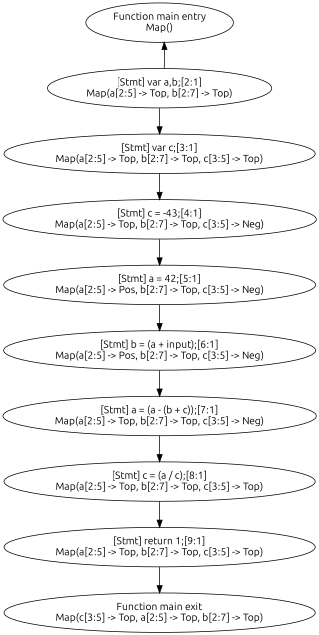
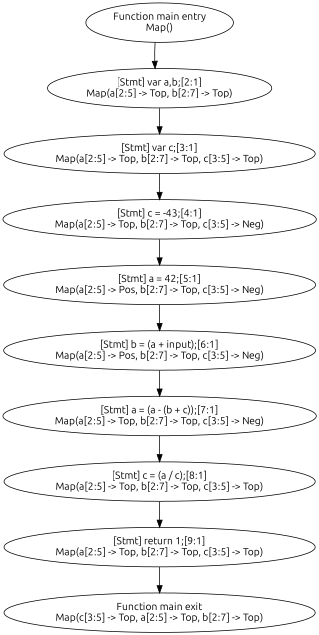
(165, 59) -> (155, 52)
